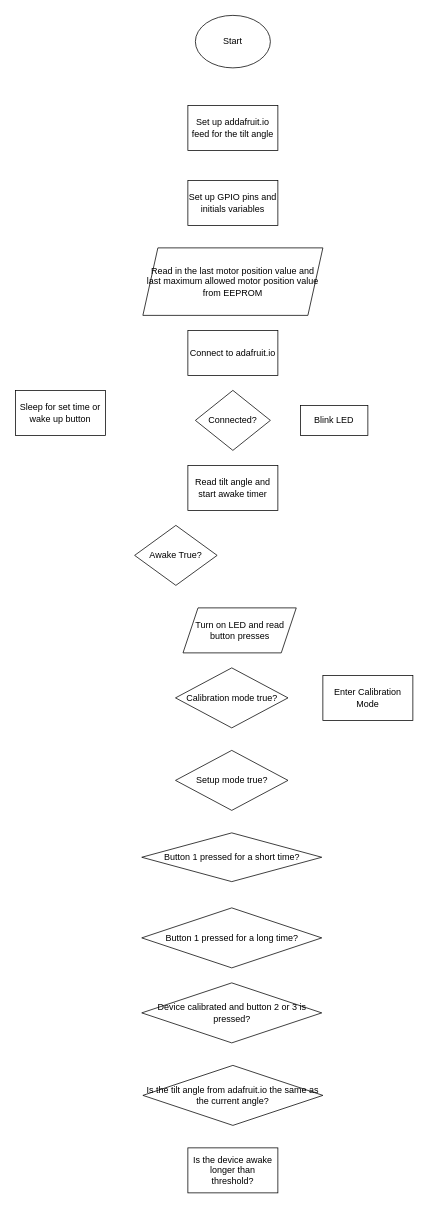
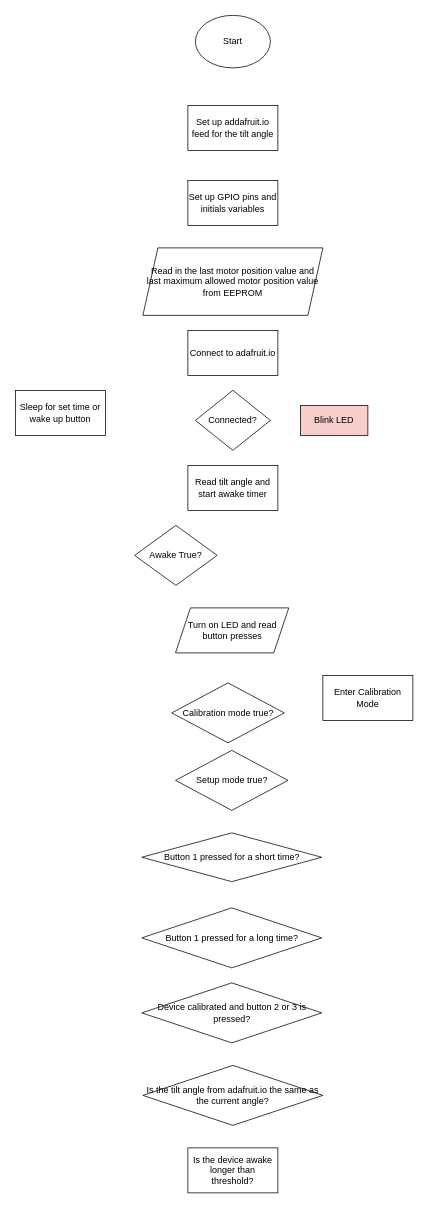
(334, 420) -> (334, 420)
(240, 630) -> (232, 630)
(232, 698) -> (228, 713)
